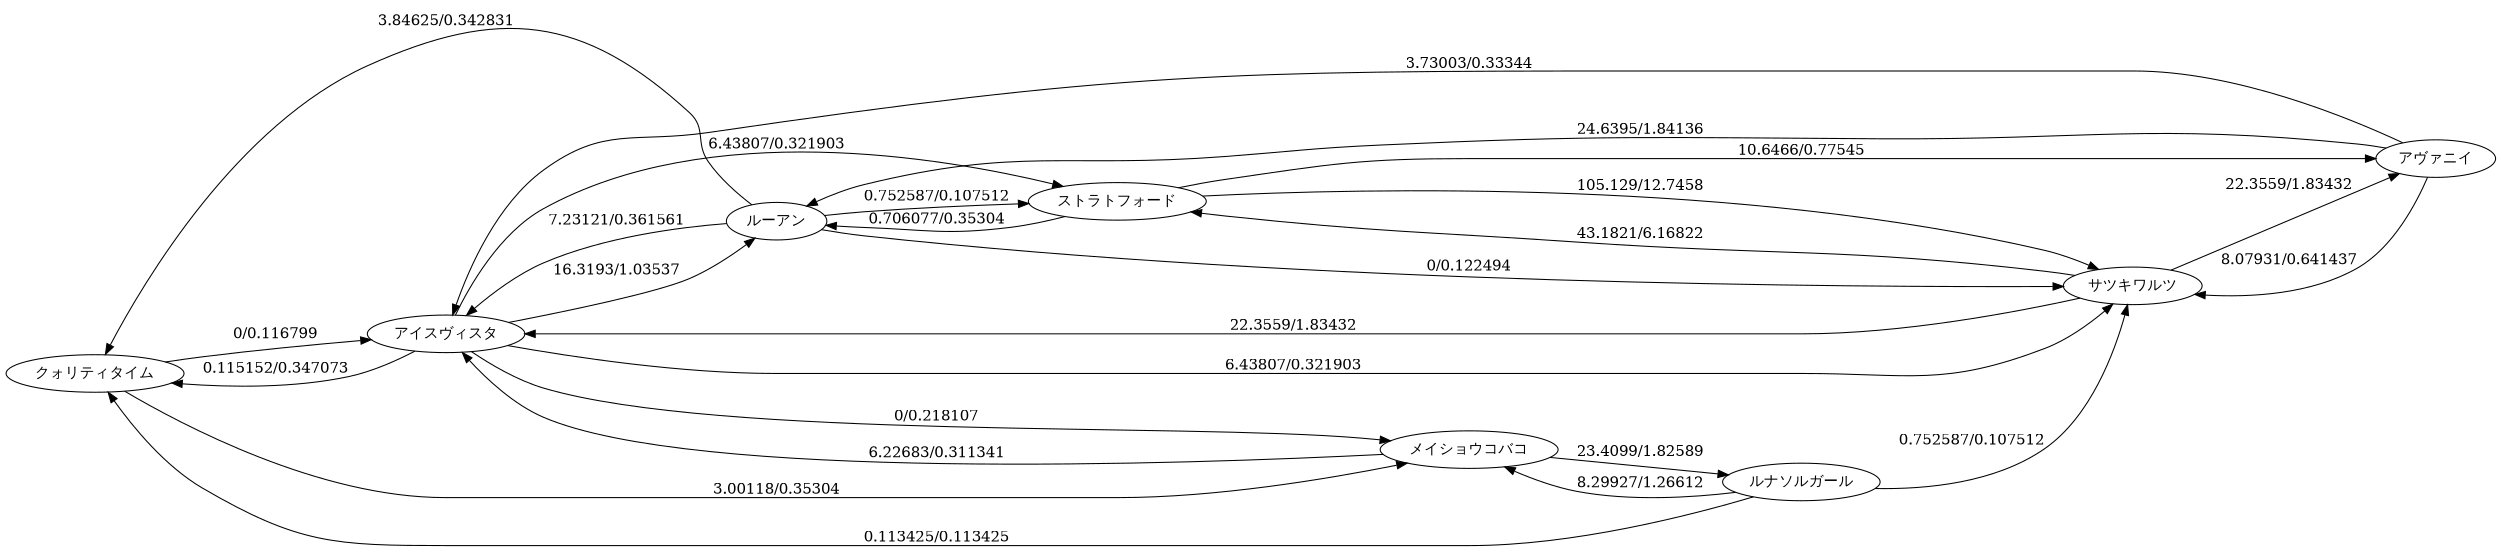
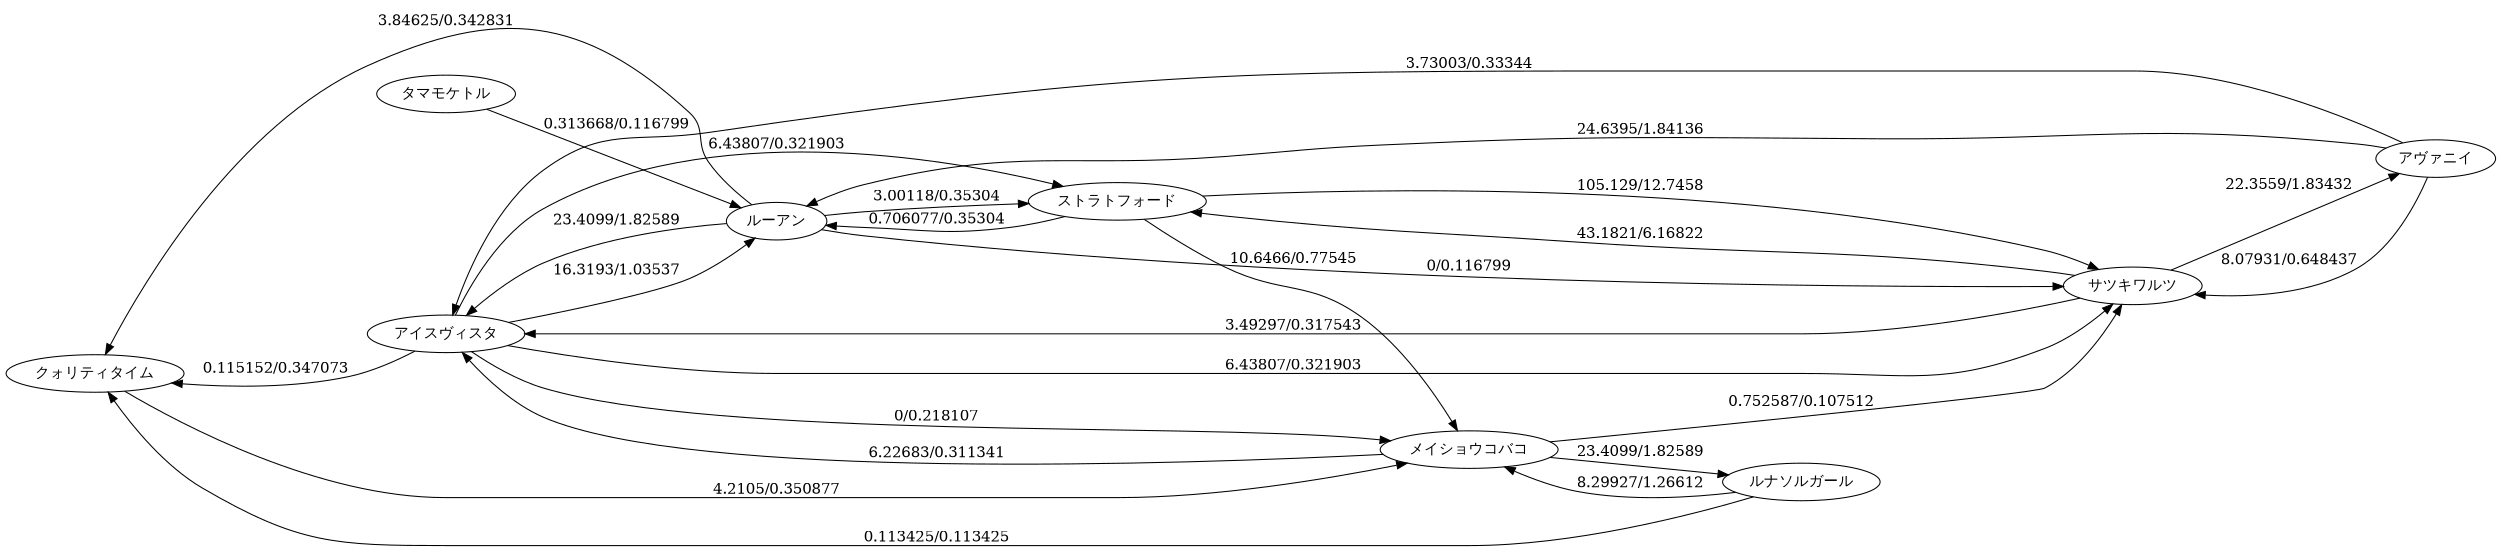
none -> (446, 94)
(1771, 159) -> (1317, 294)
(937, 197) -> (937, 197)
(617, 221) -> (617, 221)
(2289, 260) -> (2289, 260)
(1469, 267) -> (1469, 267)
(1293, 326) -> (1293, 326)
(263, 350) -> none
(2037, 453) -> (1850, 412)
(777, 490) -> (777, 490)
